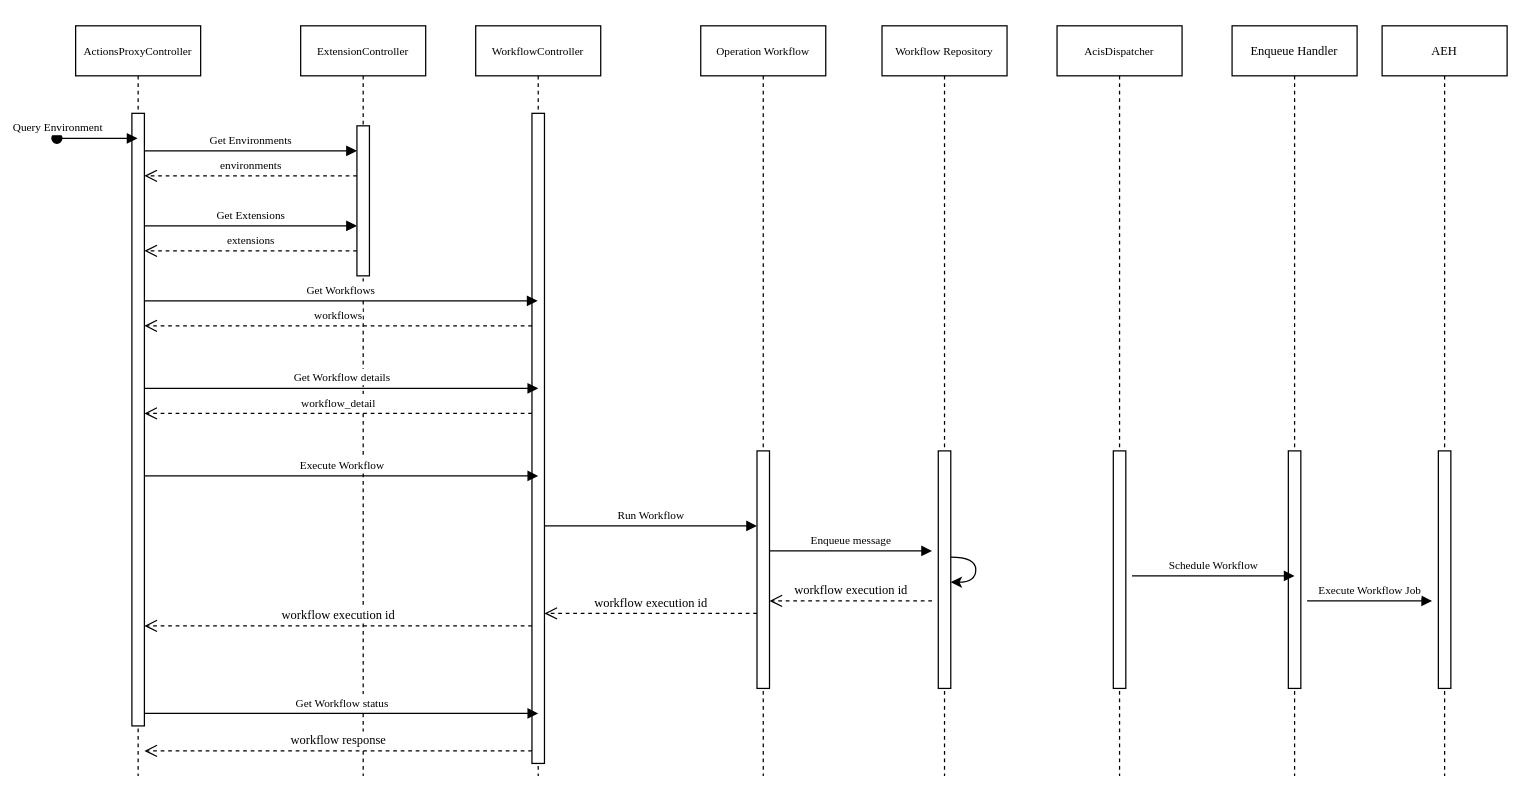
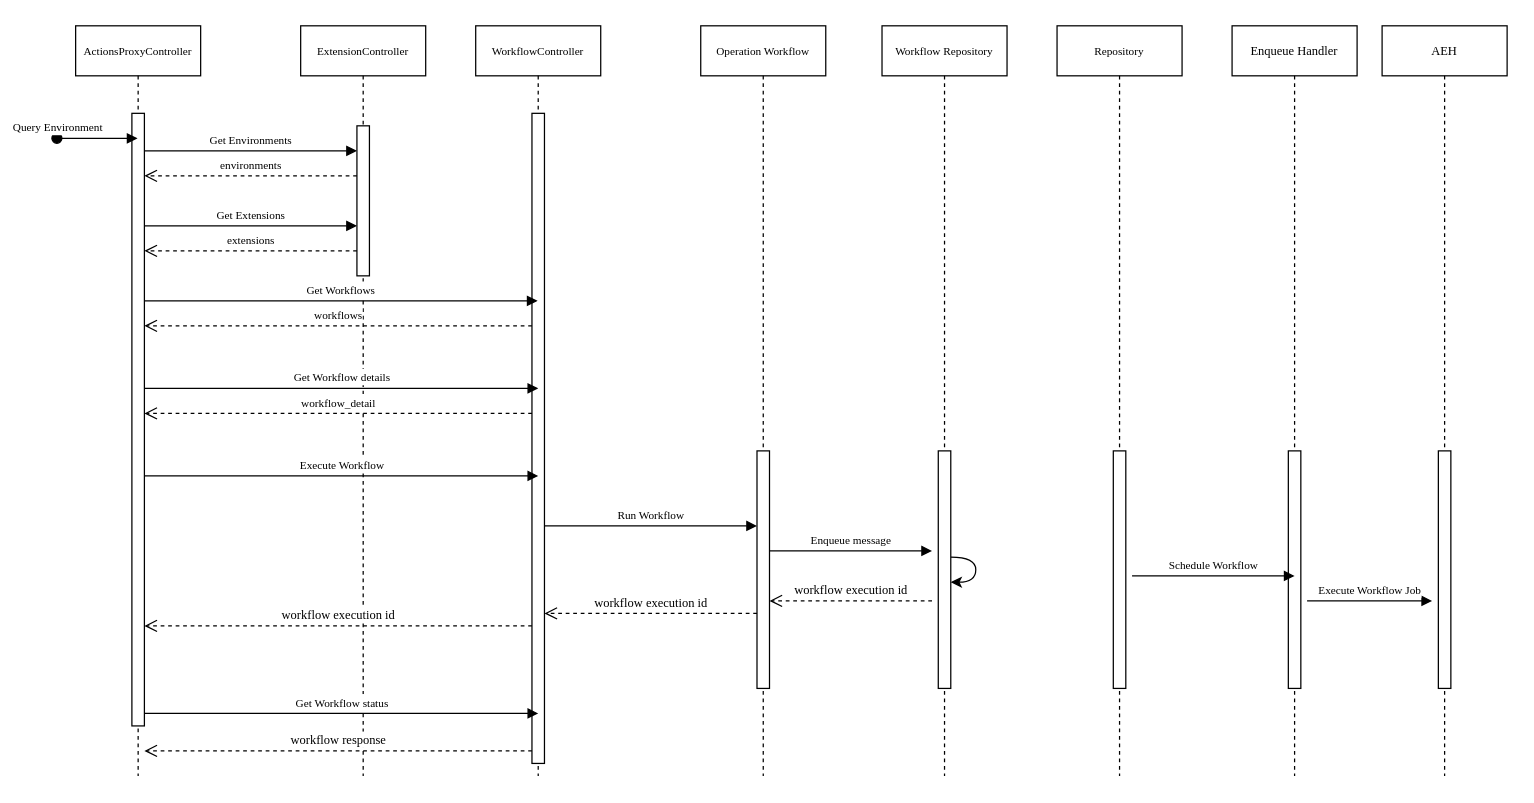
(1119, 51) -> (1119, 51)
